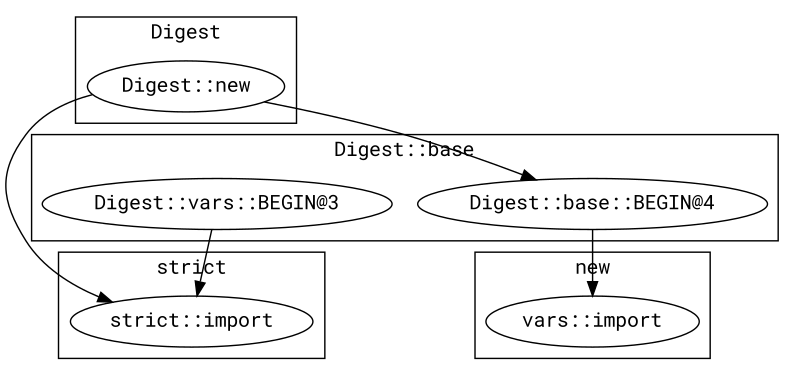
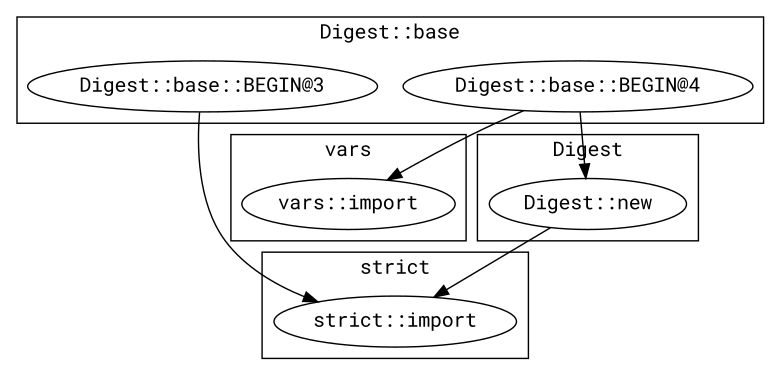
(369, 125) -> (583, 143)
(217, 204) -> (203, 86)
(593, 268) -> (348, 151)
